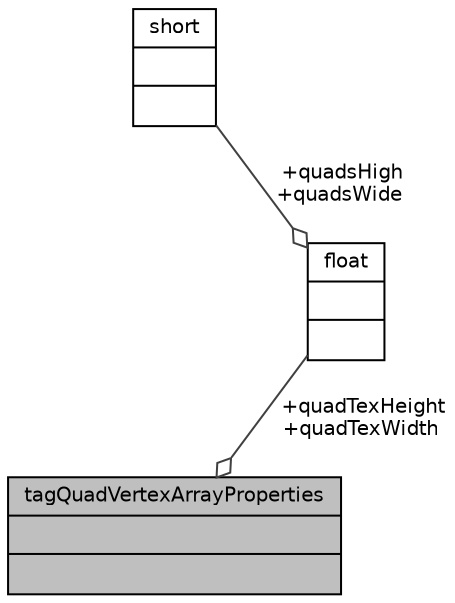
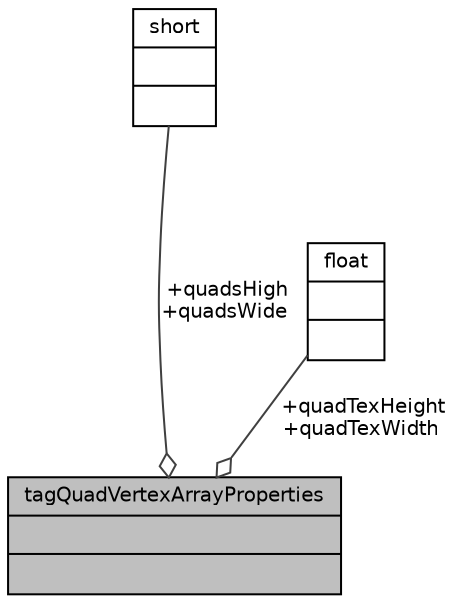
(254, 177) -> (159, 289)
